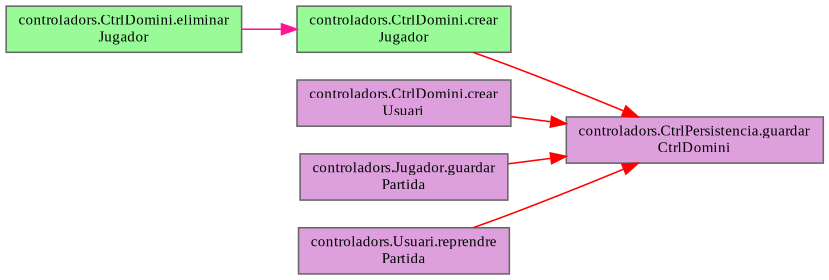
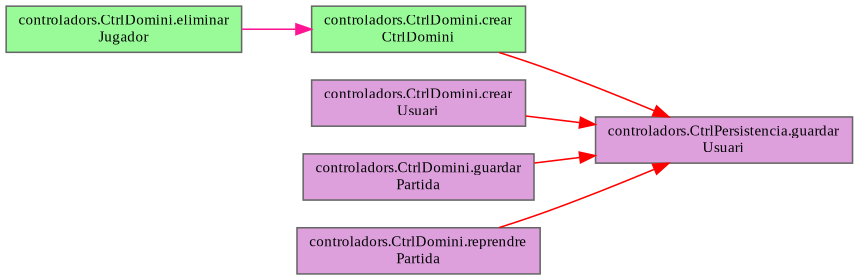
(404, 29) -> (419, 29)
(695, 140) -> (724, 140)
(404, 177) -> (419, 177)
(404, 251) -> (419, 251)
